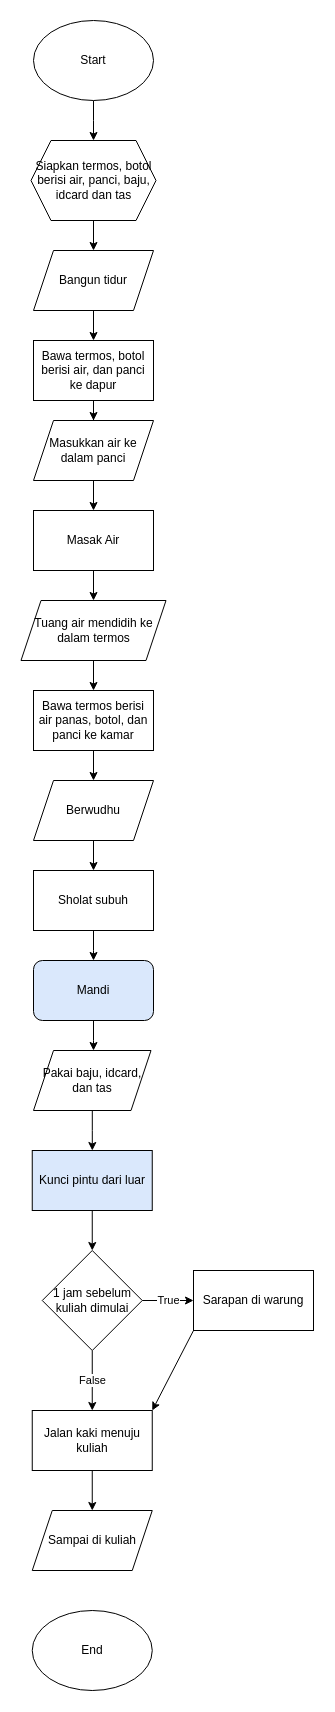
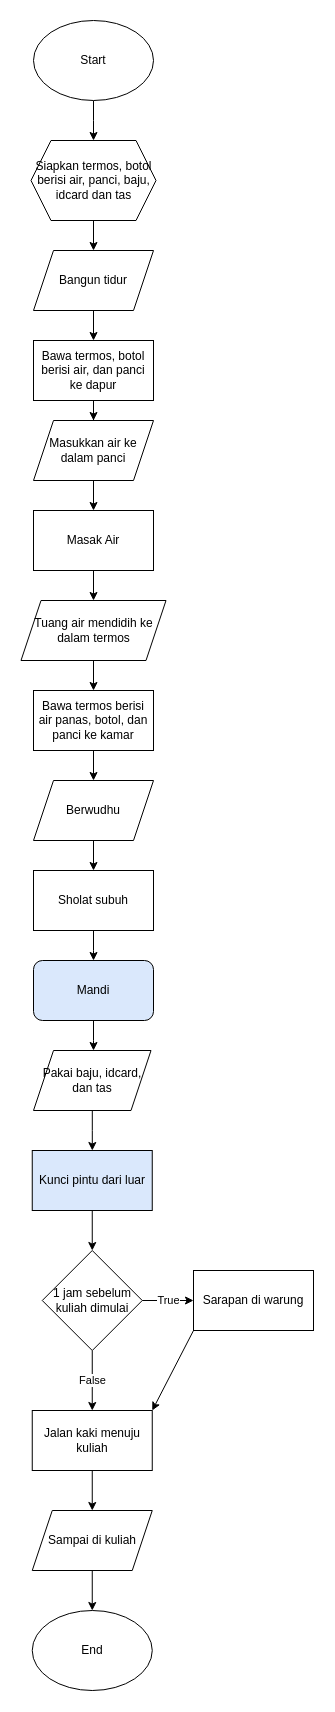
none -> (92, 1587)
